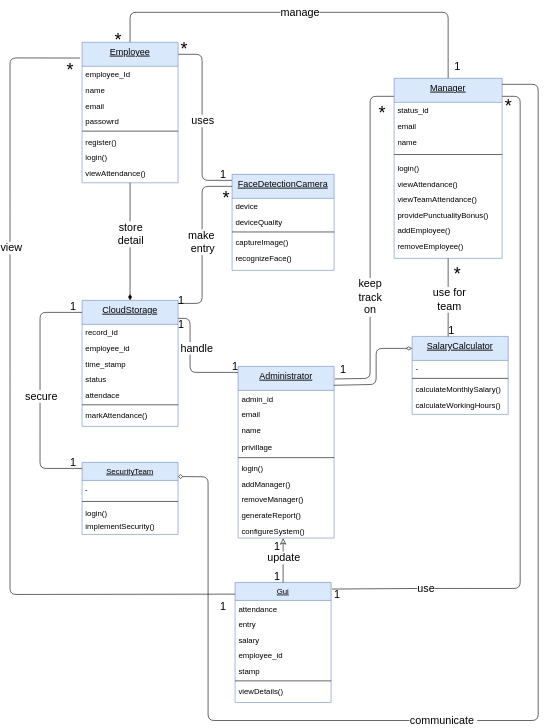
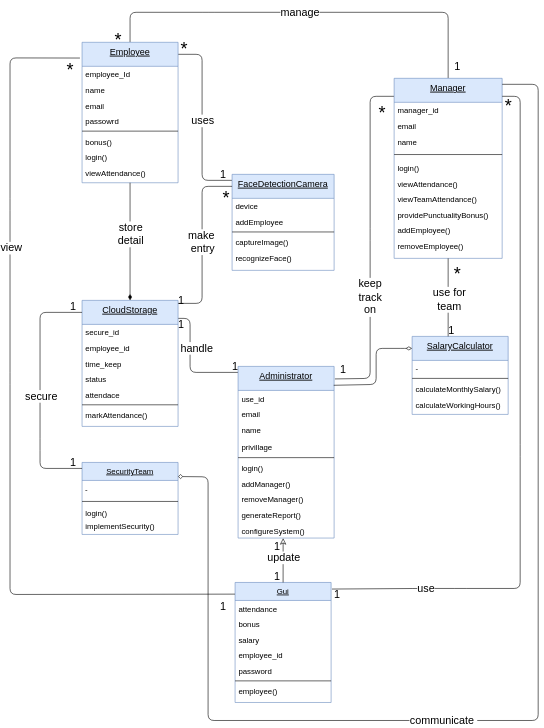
(416, 111) -> (418, 111)
(106, 142) -> (100, 142)
(261, 222) -> (258, 222)
(104, 333) -> (104, 333)
(106, 364) -> (104, 364)
(257, 399) -> (253, 399)
(249, 624) -> (249, 624)
(249, 671) -> (256, 671)
(264, 692) -> (259, 692)
